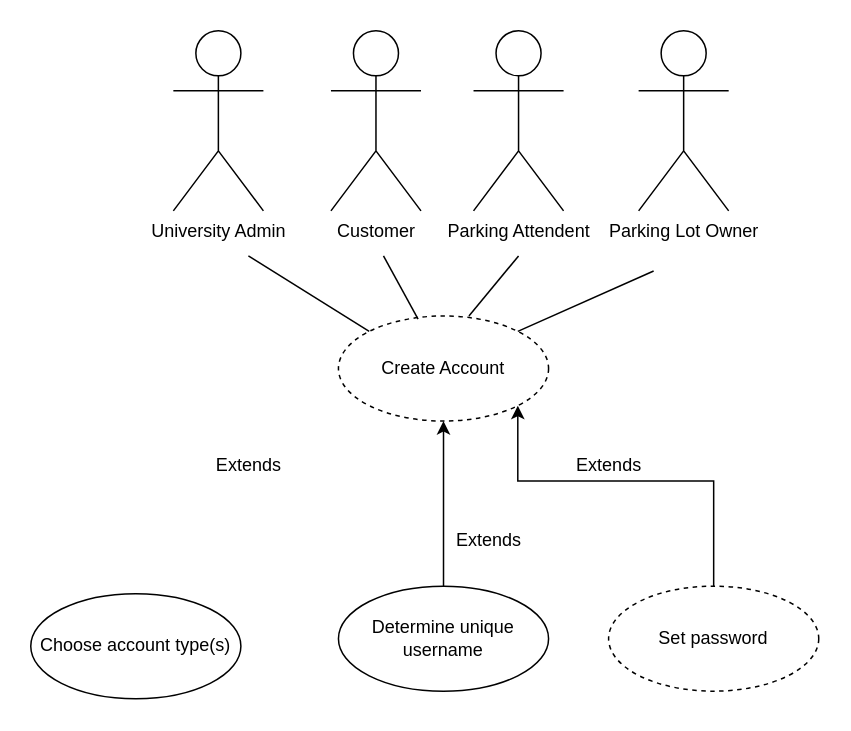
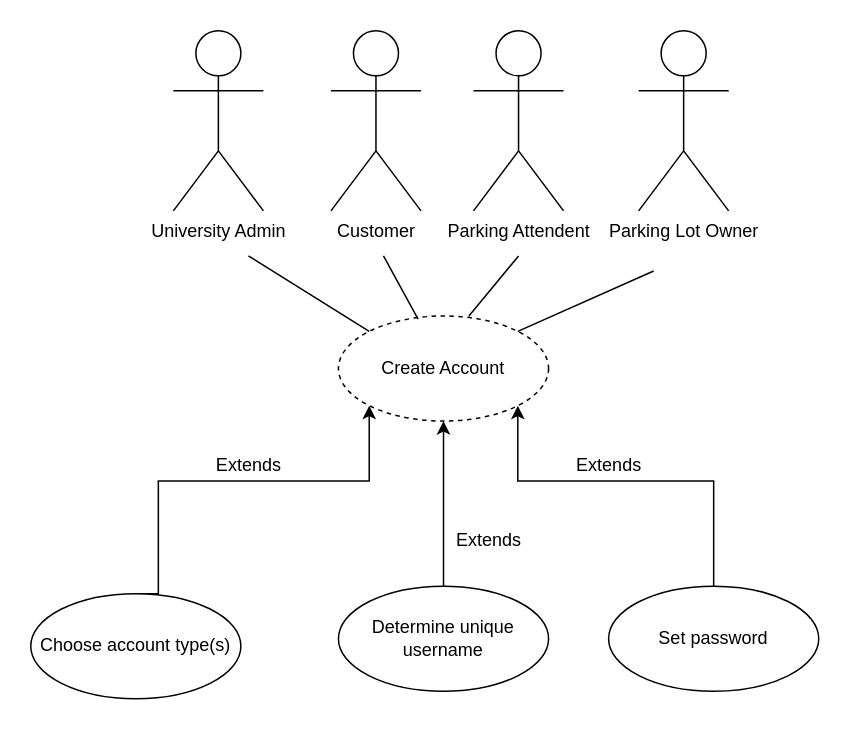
none -> (235, 481)
(713, 638) -> (713, 638)
